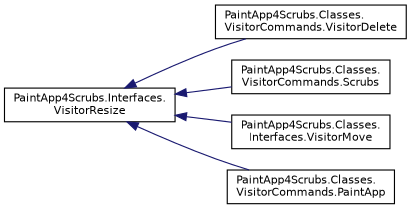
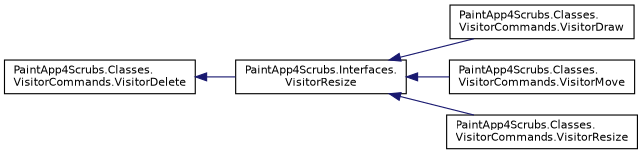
(190, 59) -> (221, 77)
(311, 77) -> (542, 22)
(311, 132) -> (542, 77)
(311, 187) -> (542, 132)
